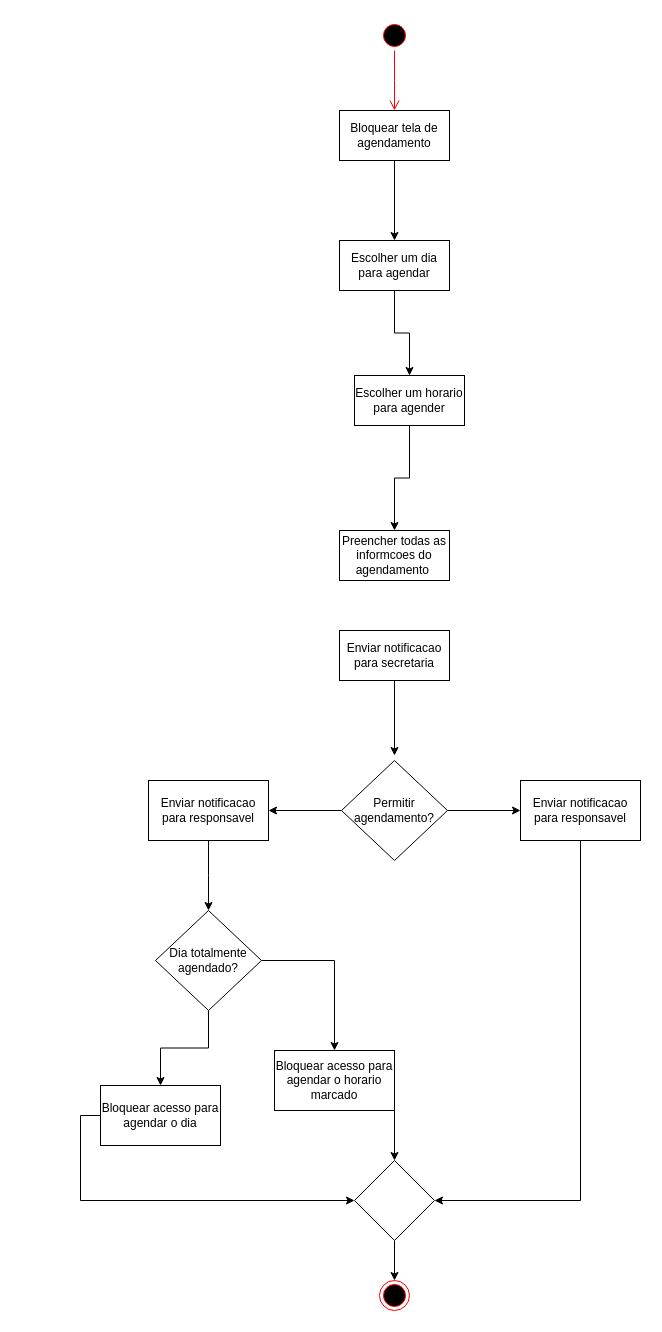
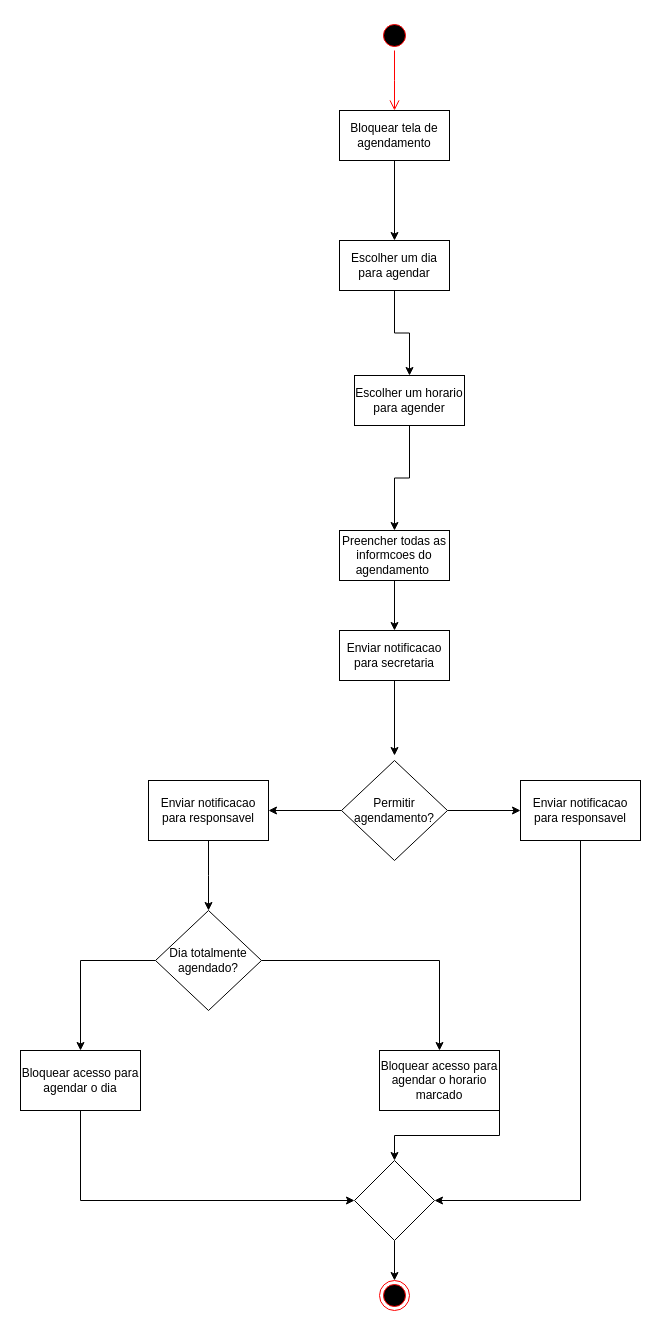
none -> (395, 602)
(335, 1081) -> (440, 1081)
(161, 1116) -> (81, 1081)
